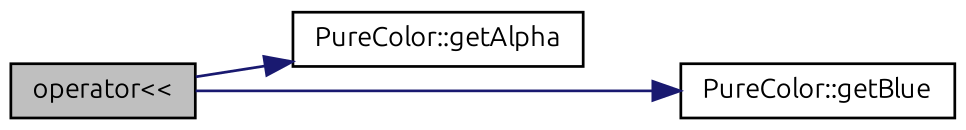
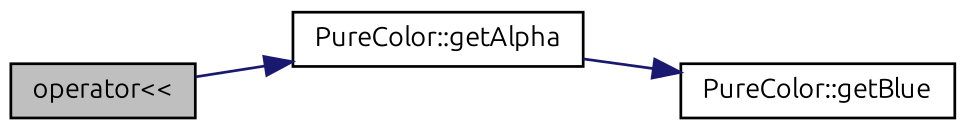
(424, 91) -> (618, 64)
